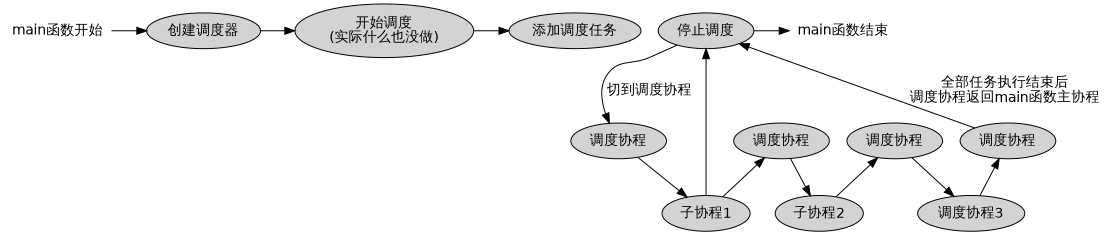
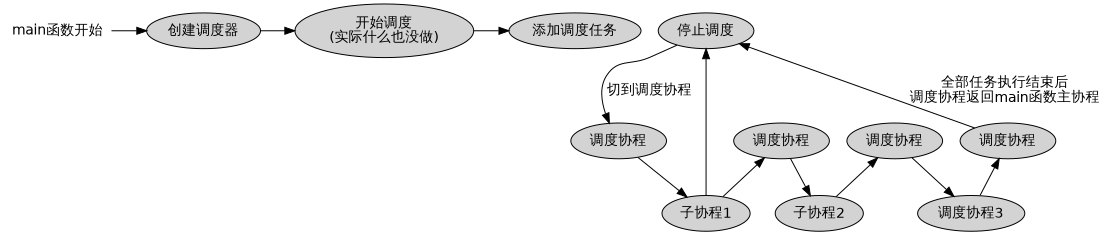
(843, 31) -> none
